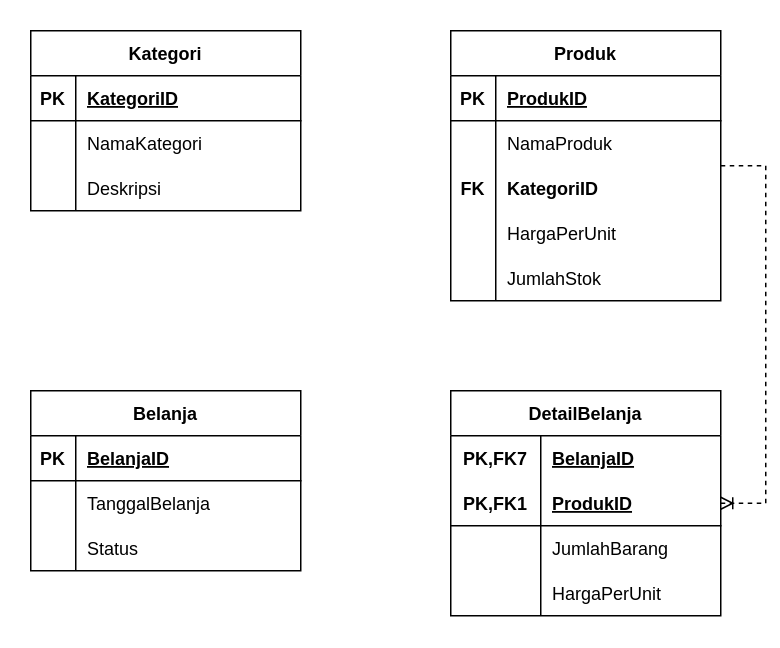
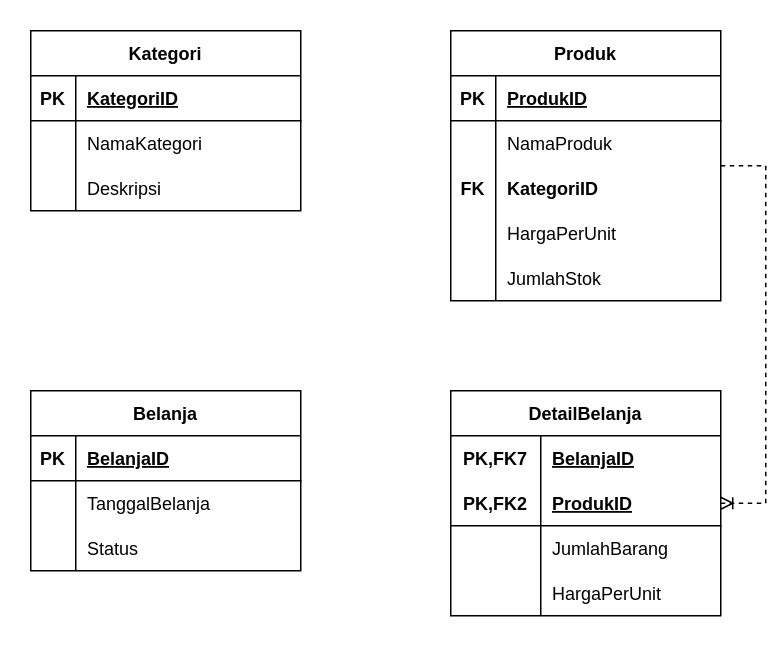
(495, 504) -> (495, 504)
